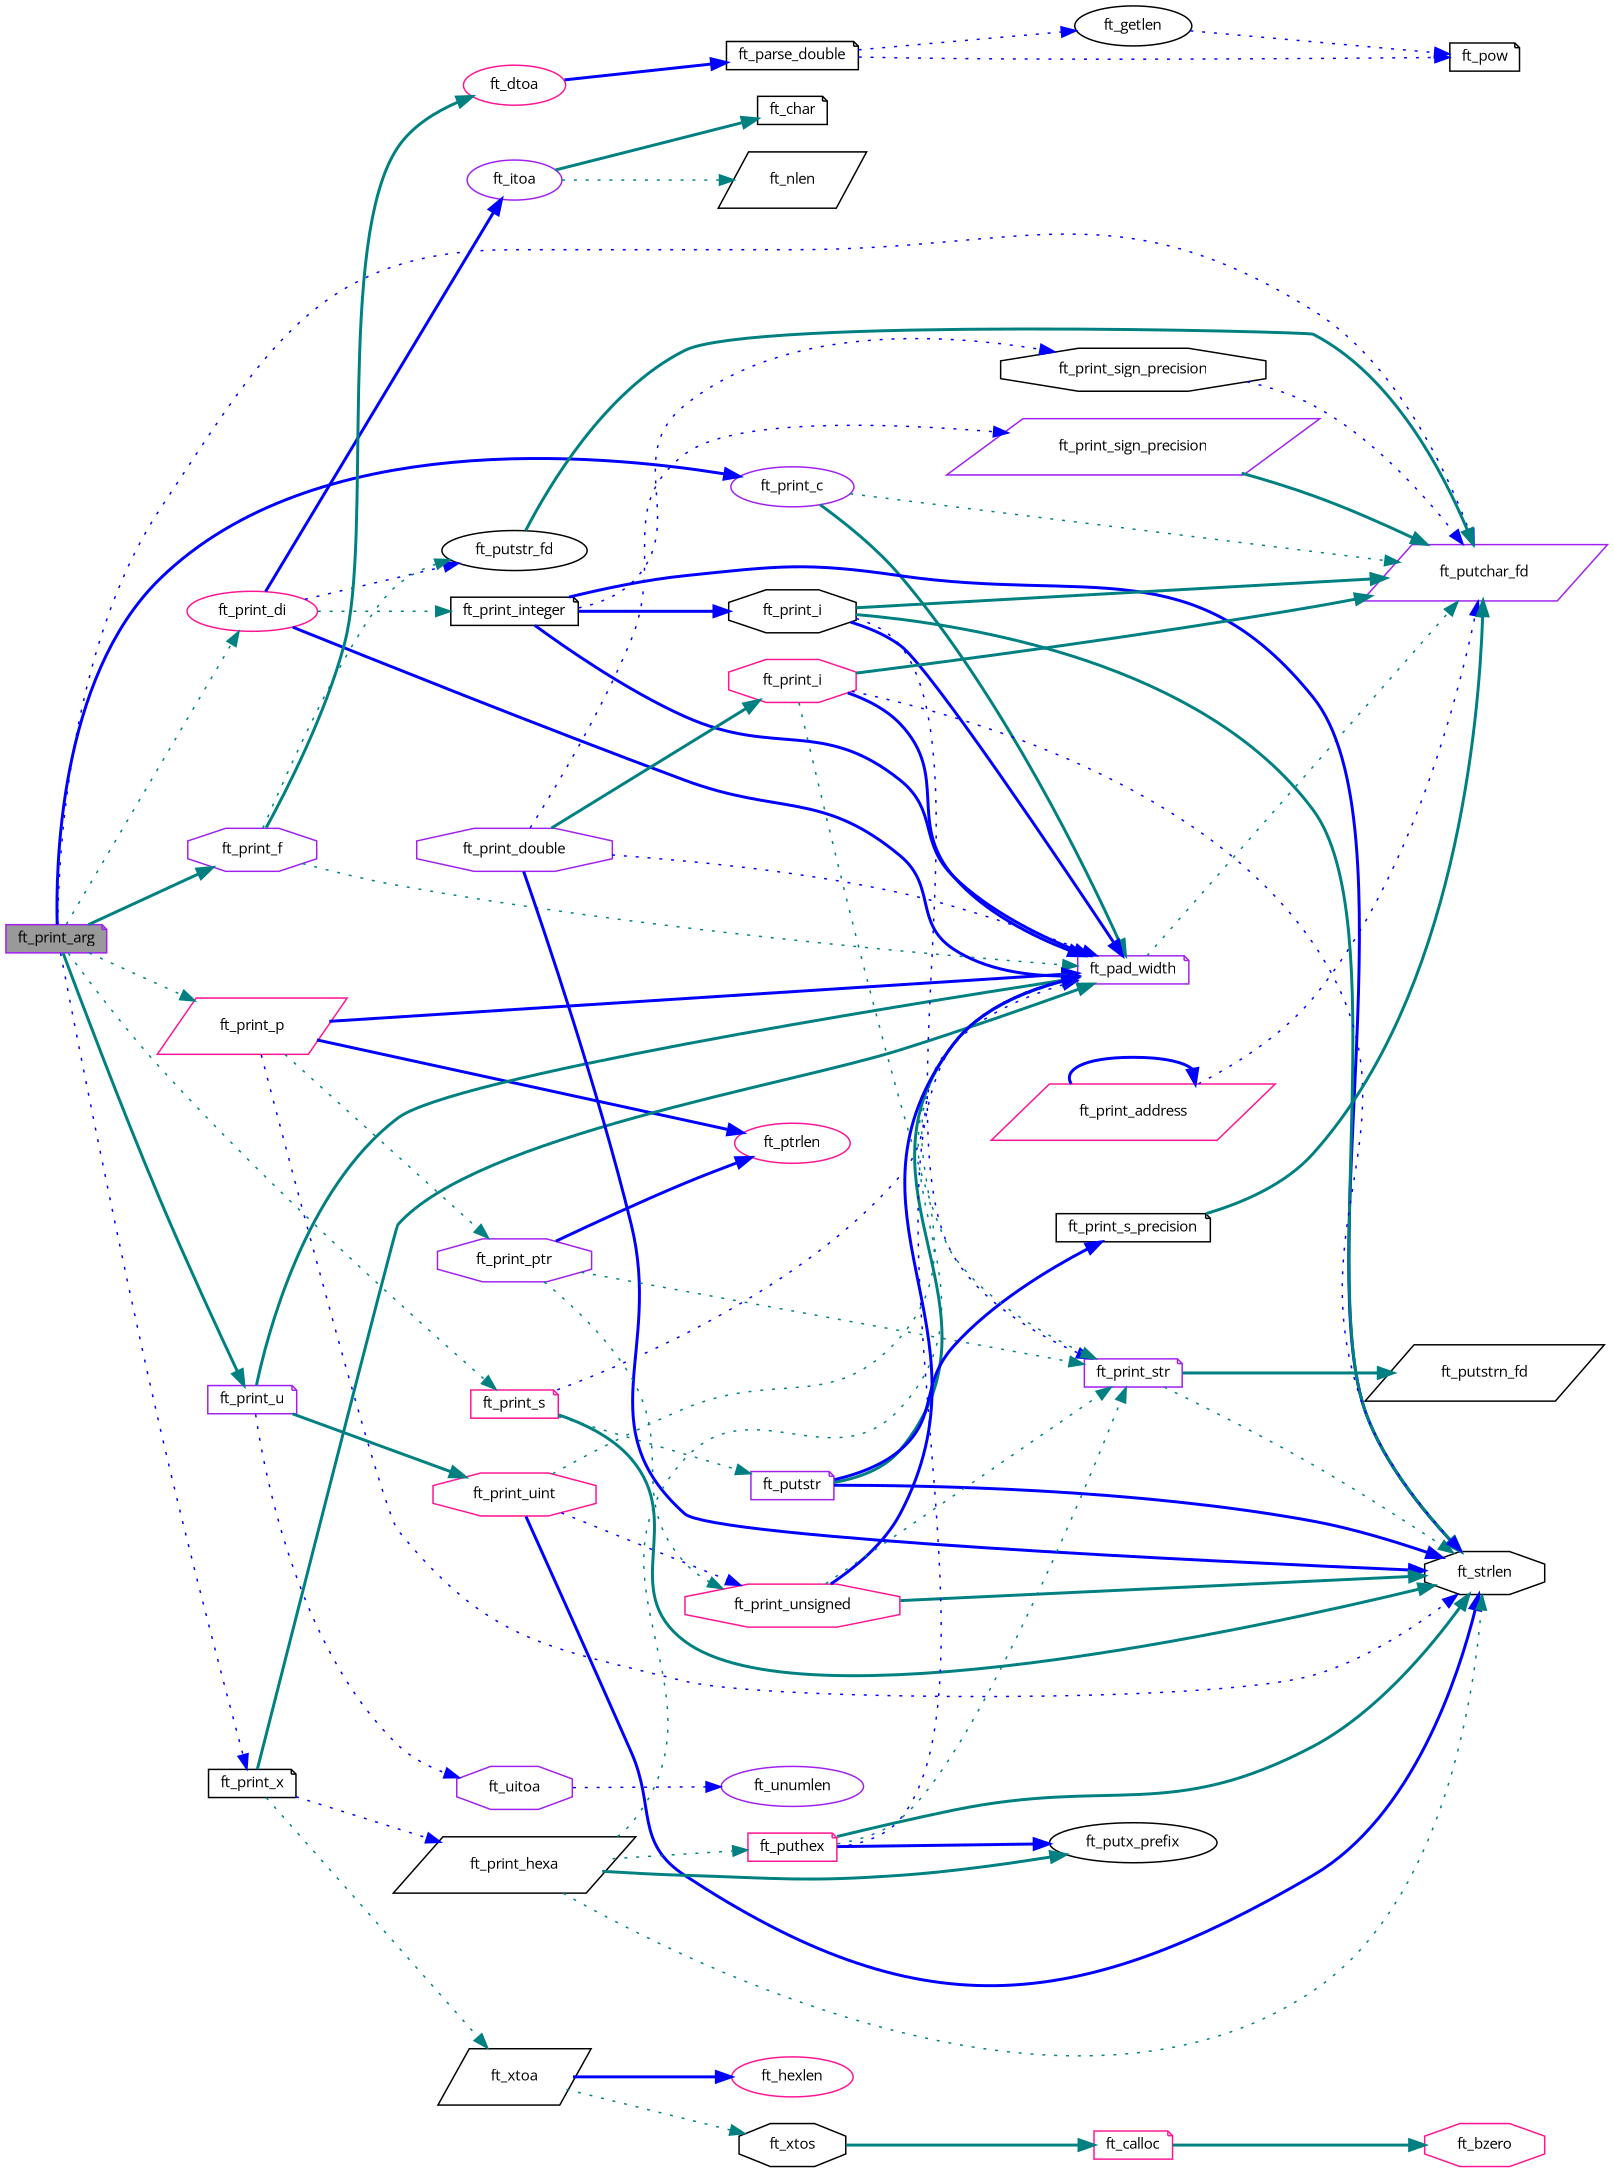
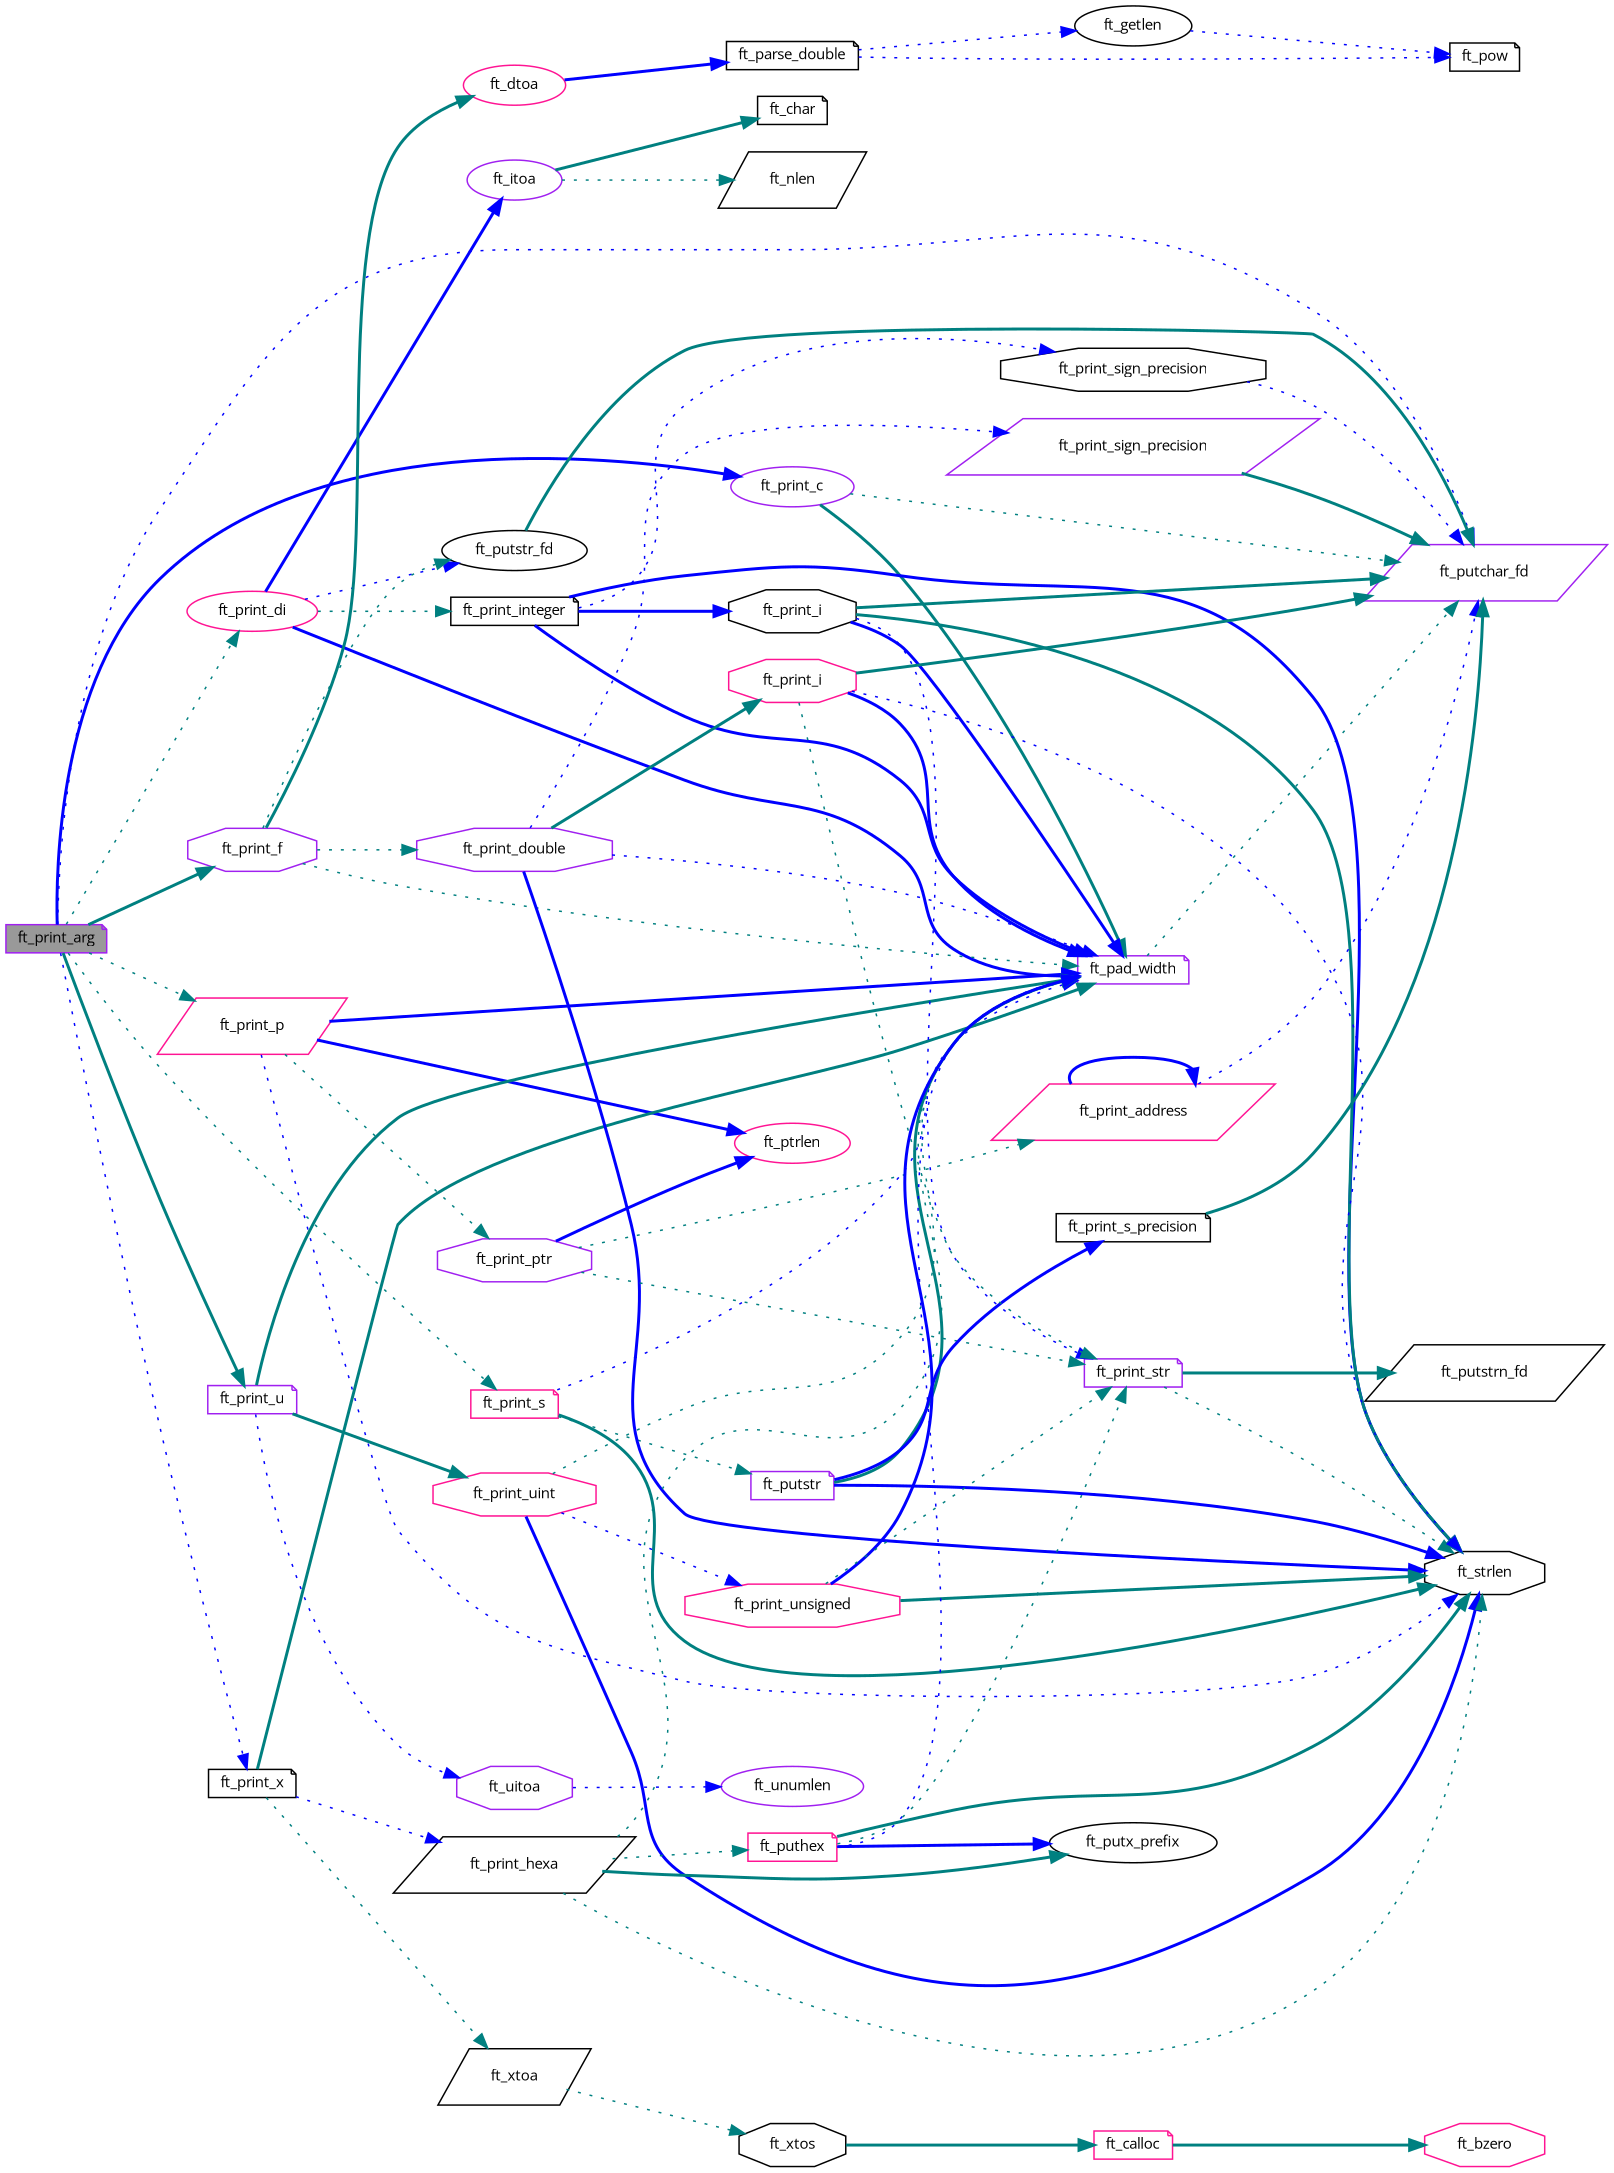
none -> (360, 850)
(646, 1414) -> (800, 1200)
(792, 2077) -> none
